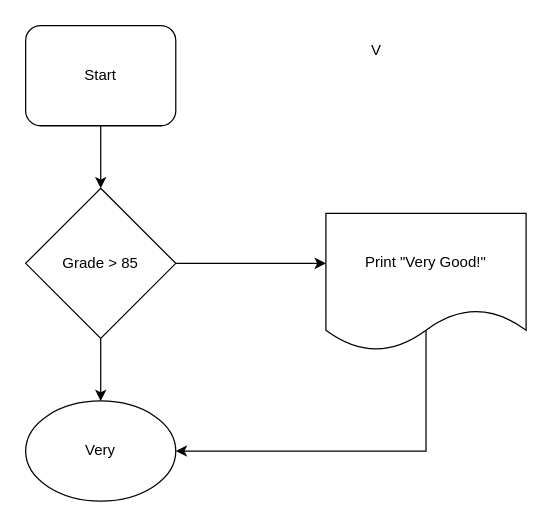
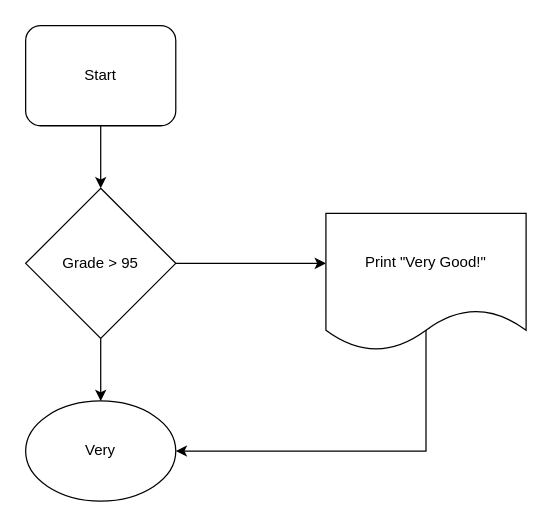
(376, 51) -> none
(101, 263) -> (101, 263)
